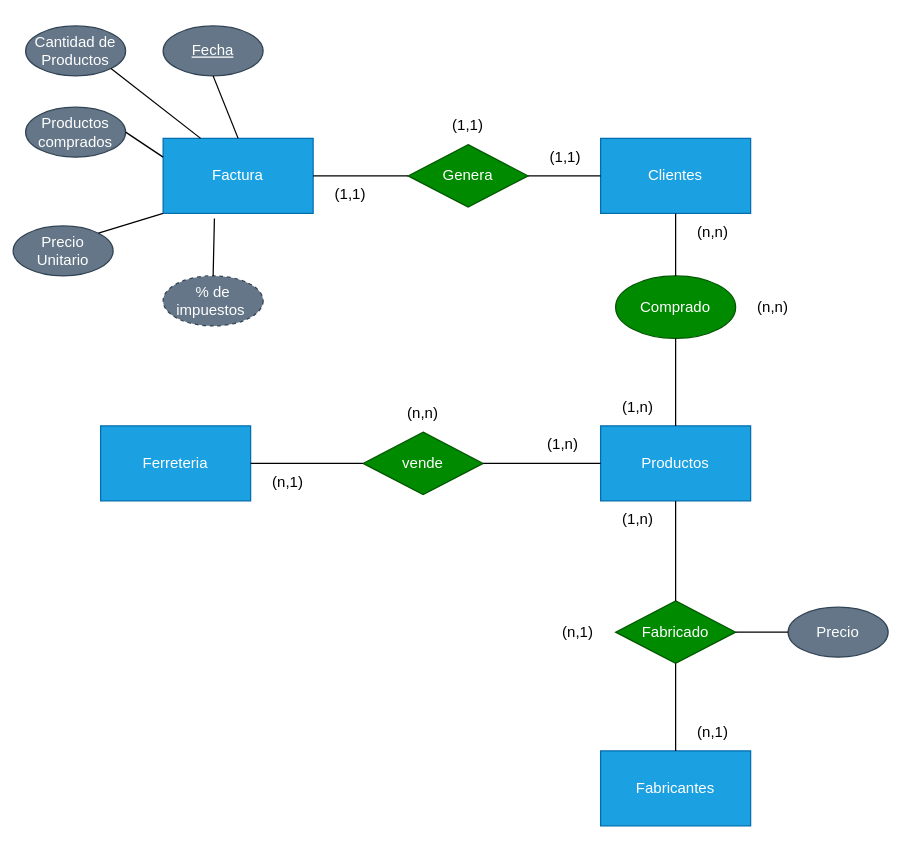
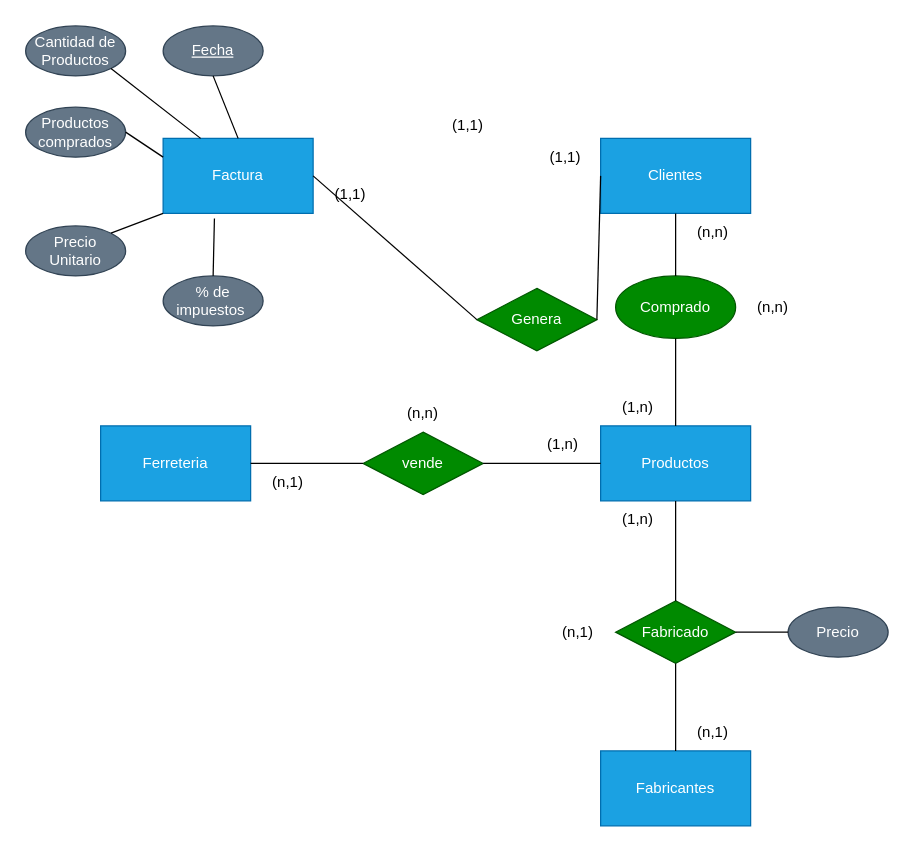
(468, 176) -> (537, 319)
(63, 251) -> (76, 251)
(213, 301) -> (213, 301)
